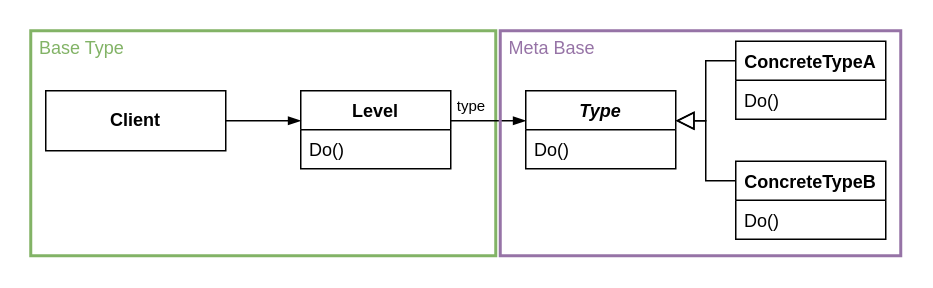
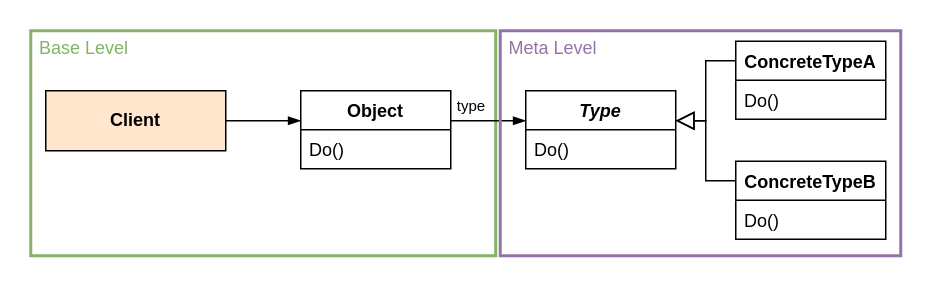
(83, 49) -> (85, 49)
(552, 49) -> (555, 49)
(376, 112) -> (376, 112)
(136, 121) -> (136, 121)
